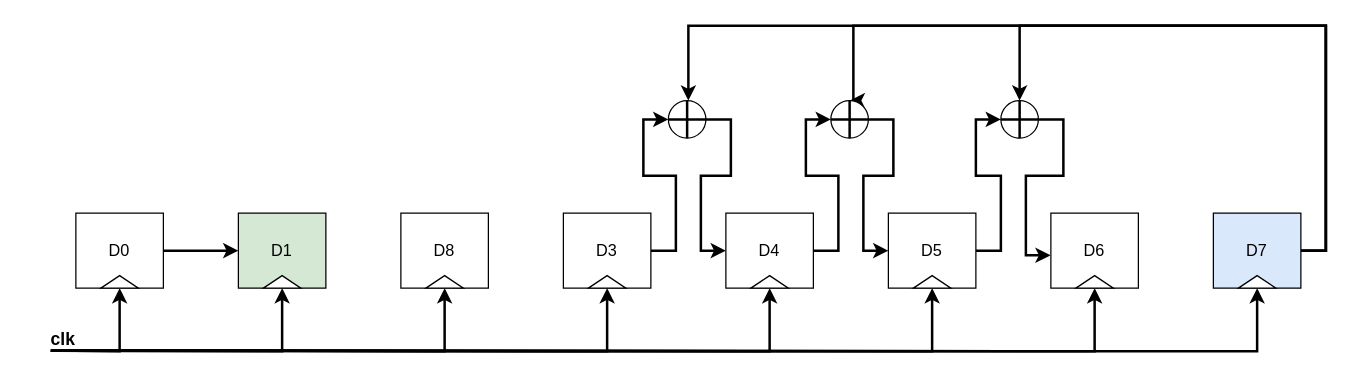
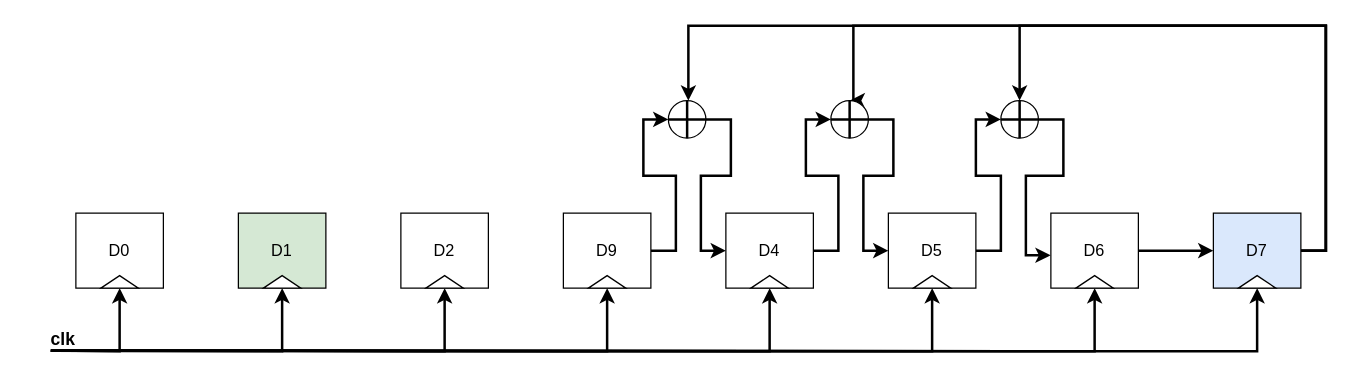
(195, 251) -> none
(444, 251) -> (444, 251)
(607, 251) -> (607, 251)
none -> (1170, 251)
